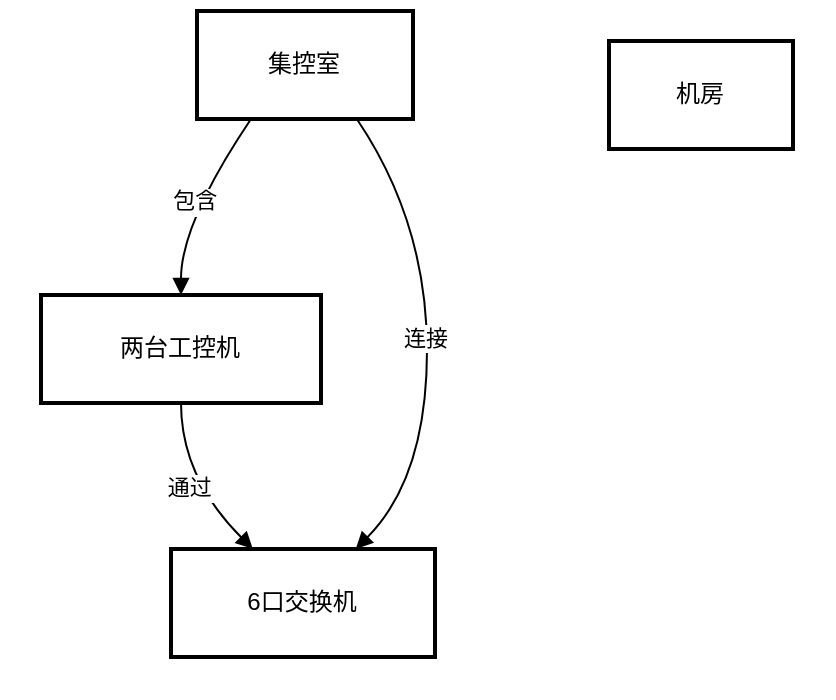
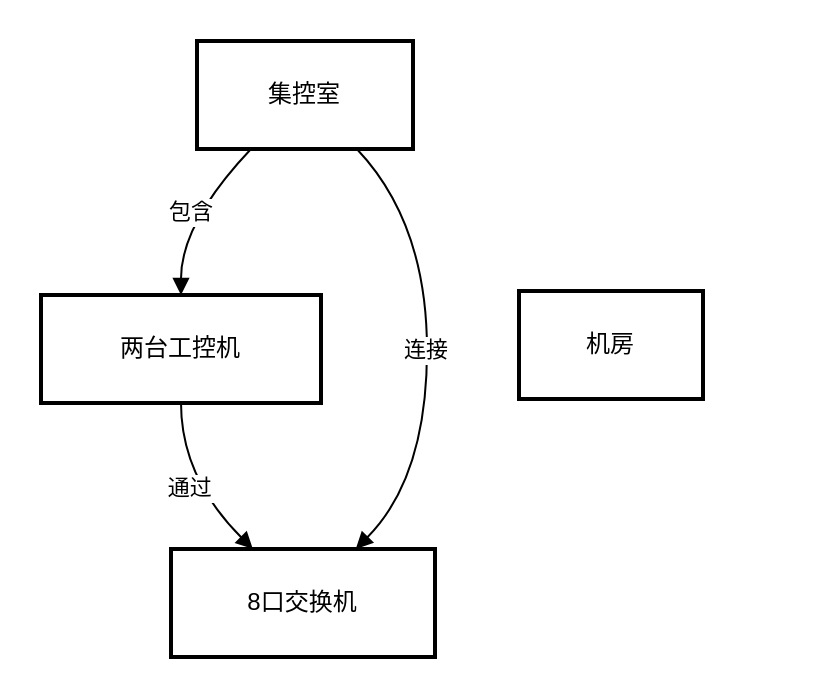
(305, 65) -> (305, 95)
(701, 95) -> (611, 345)
(303, 603) -> (303, 603)
